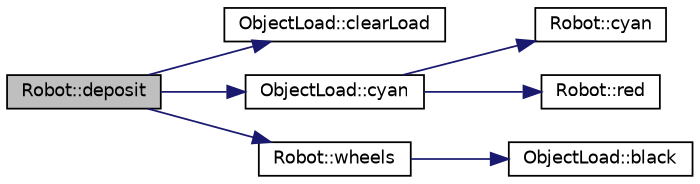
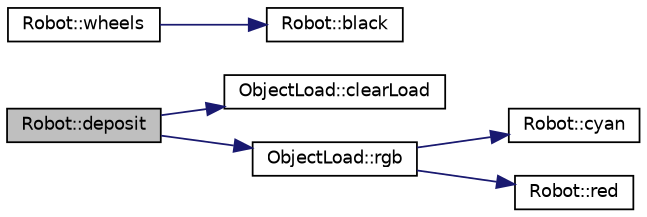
(335, 92) -> (335, 159)
(201, 123) -> none
(601, 159) -> (335, 25)
